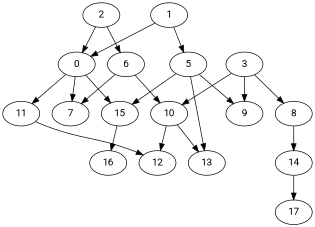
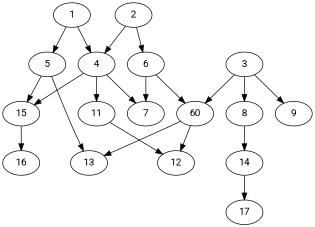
(77, 64) -> (97, 64)
(216, 89) -> none
(169, 114) -> (195, 114)
